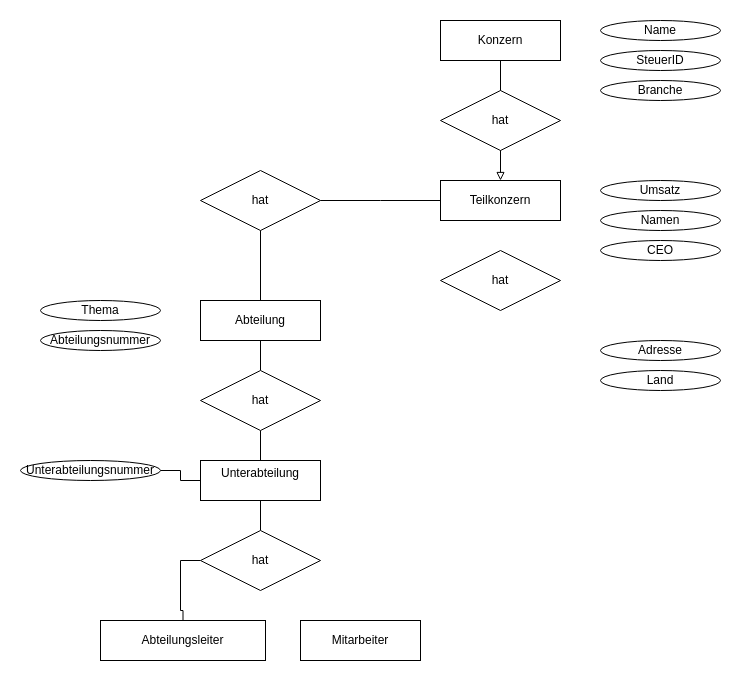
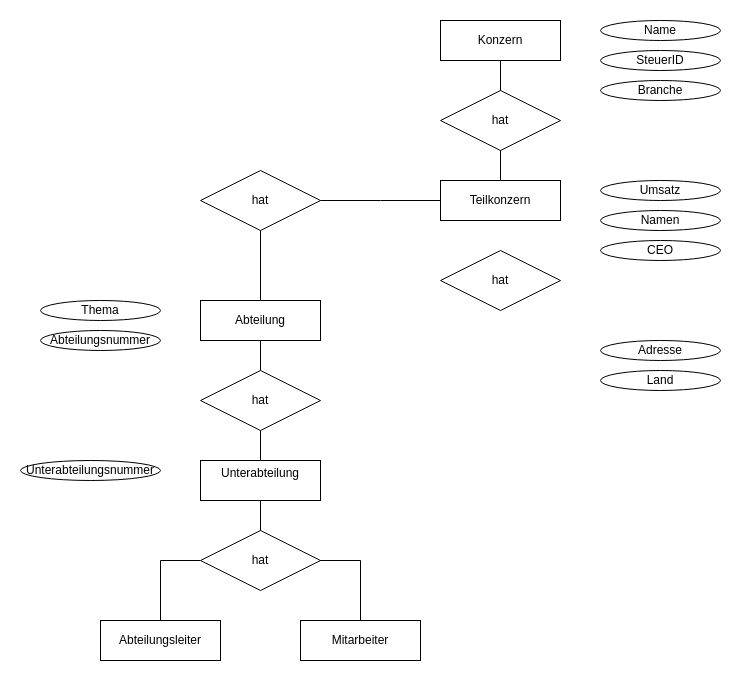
(501, 171) -> (501, 174)
(181, 476) -> (361, 570)
(183, 641) -> (161, 641)
